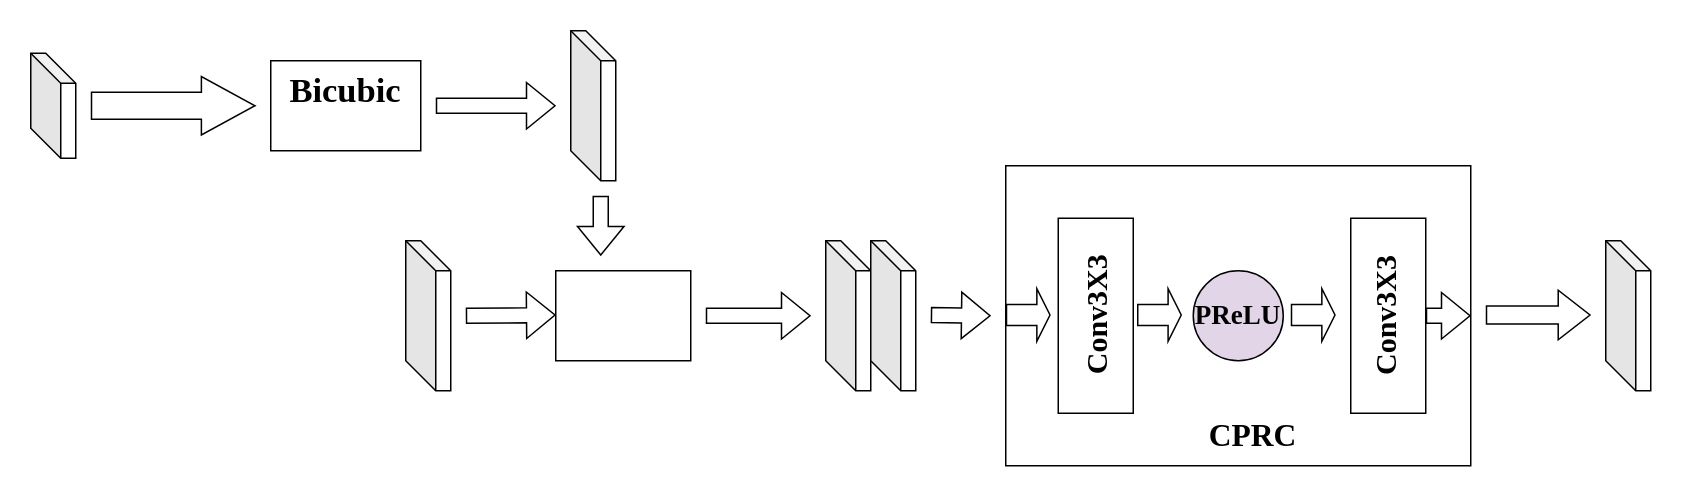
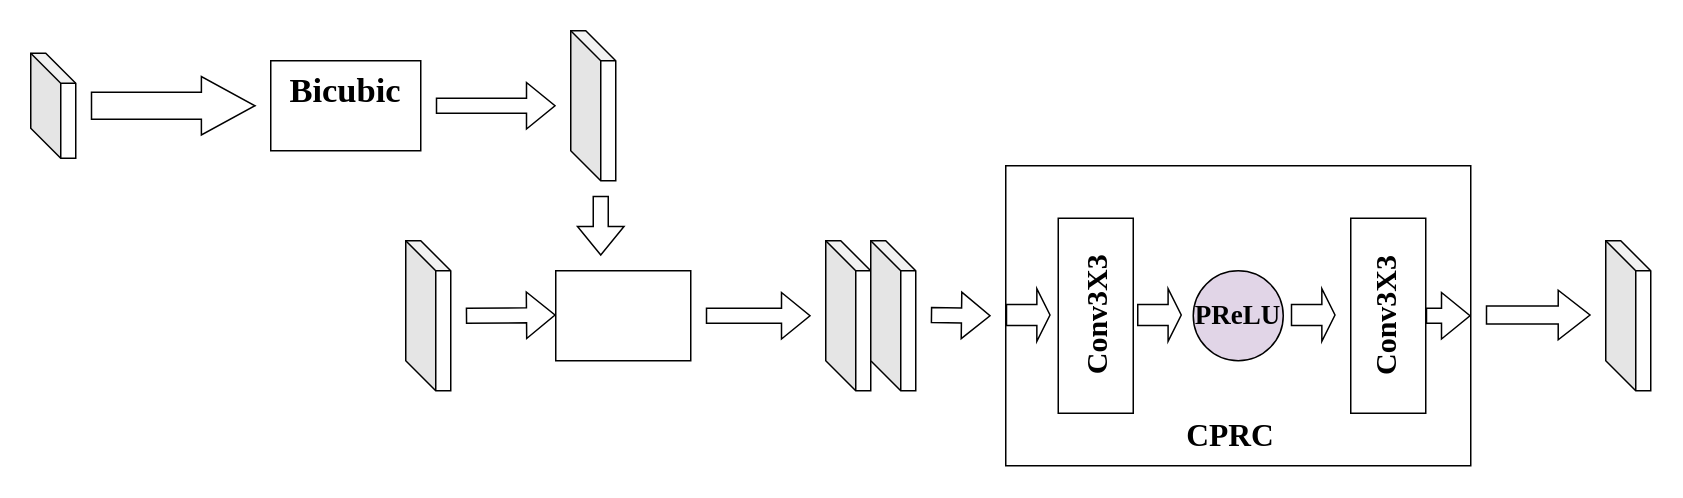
(1253, 436) -> (1231, 436)
